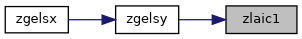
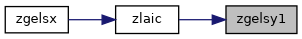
(147, 20) -> (147, 20)
(261, 20) -> (261, 20)
